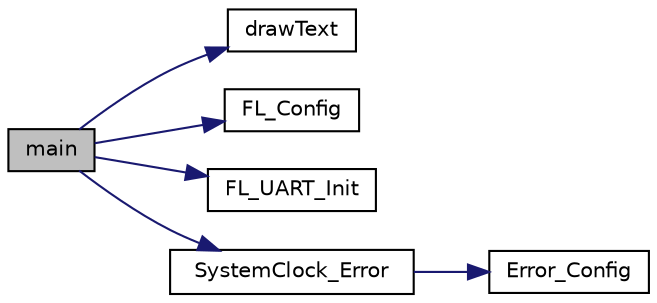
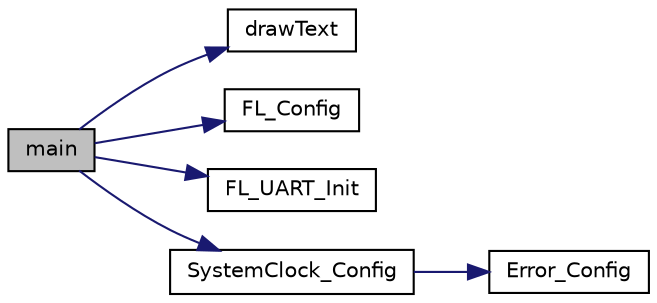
(292, 272) -> (292, 272)
